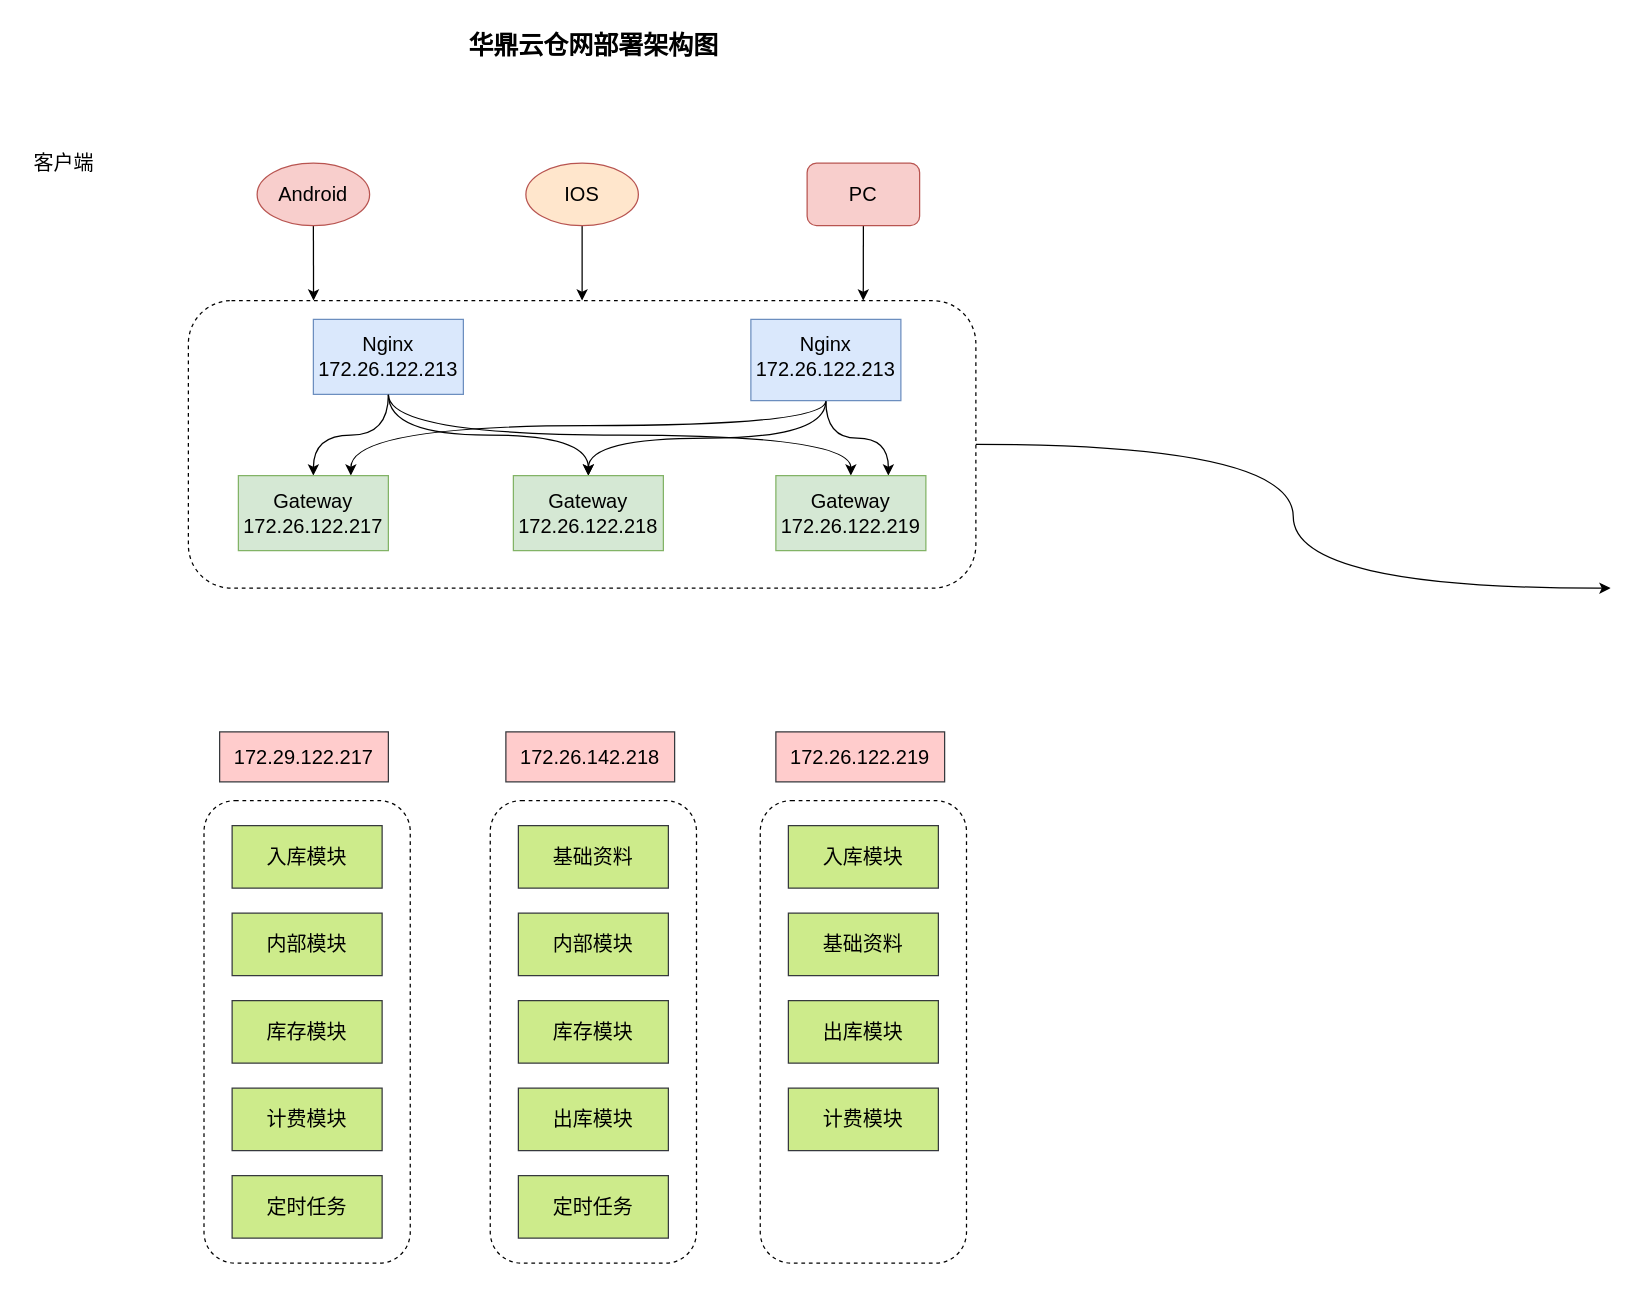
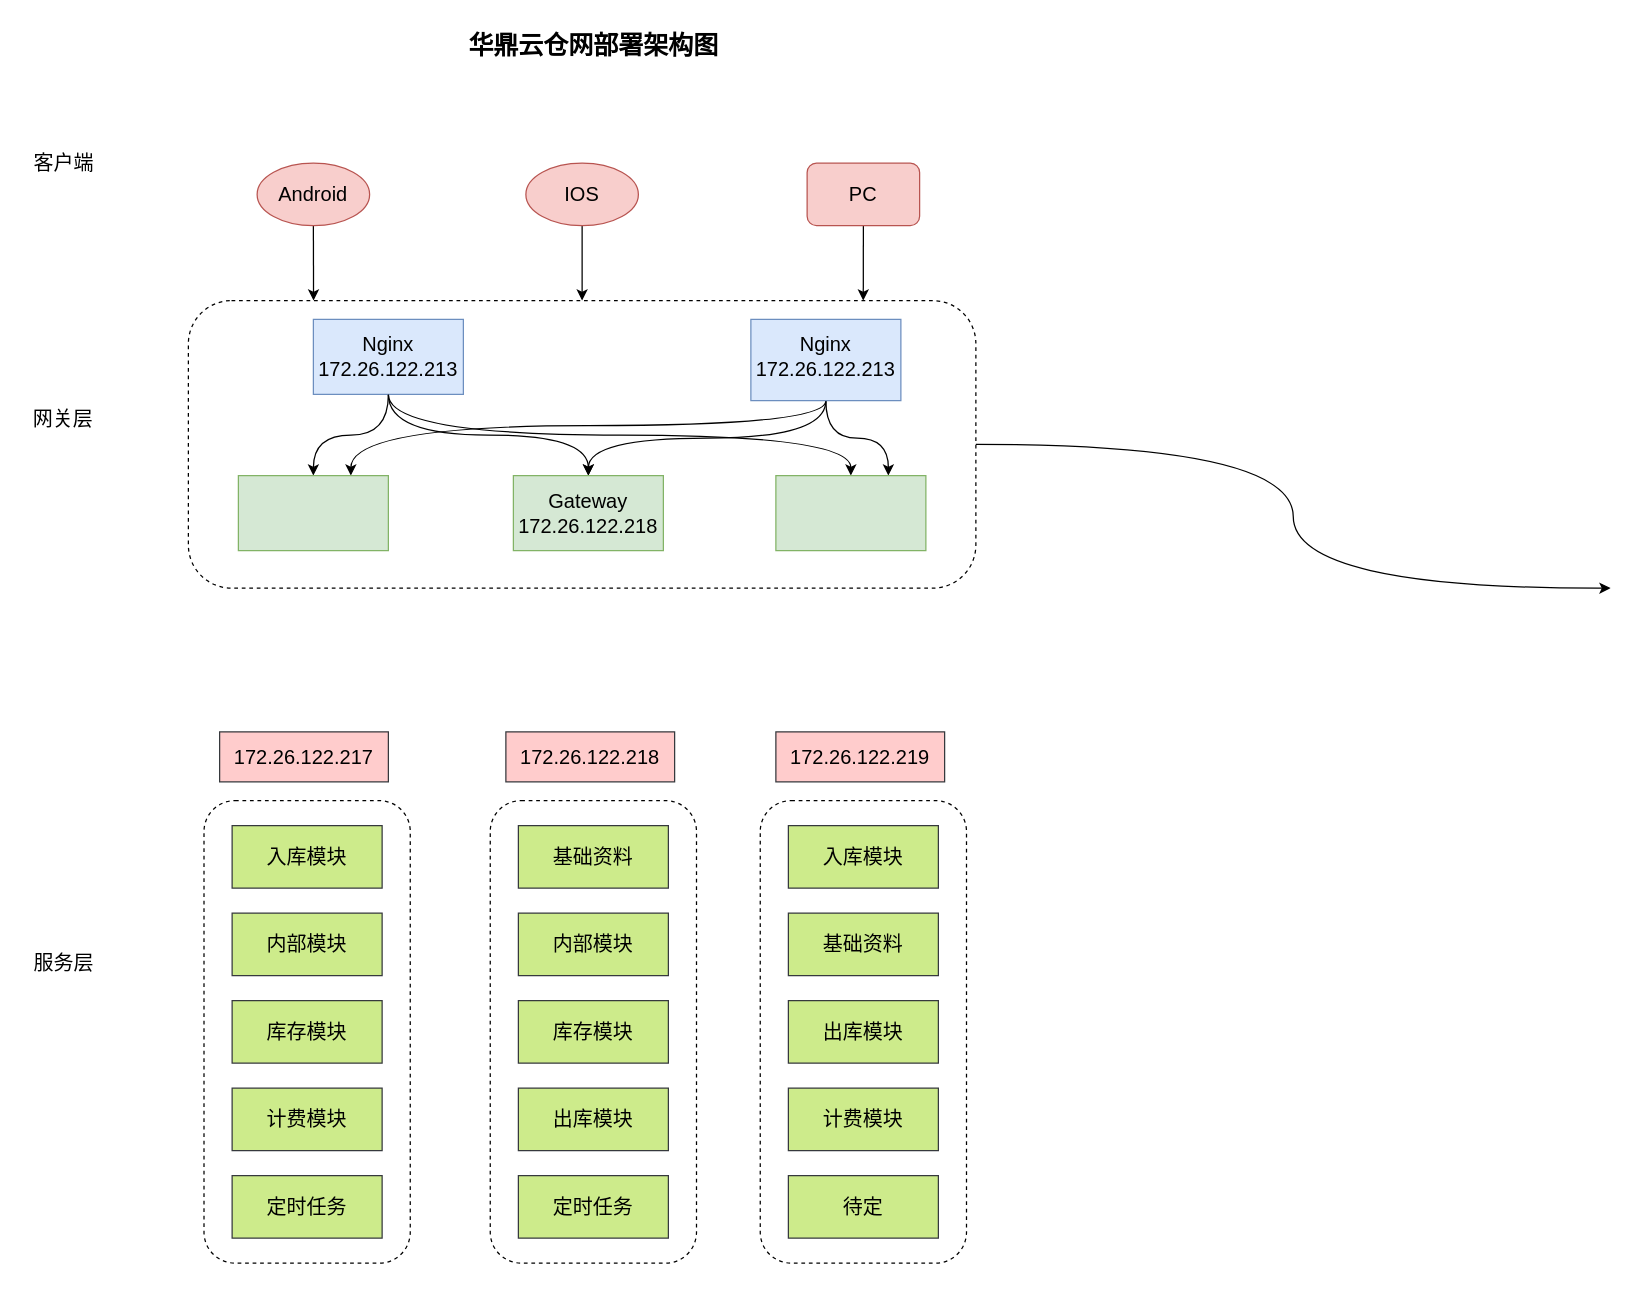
(582, 194) -> (582, 194)
none -> (63, 419)
(313, 513) -> none
(851, 513) -> none
(304, 757) -> (304, 757)
(590, 757) -> (590, 757)
none -> (63, 963)
none -> (863, 1207)
